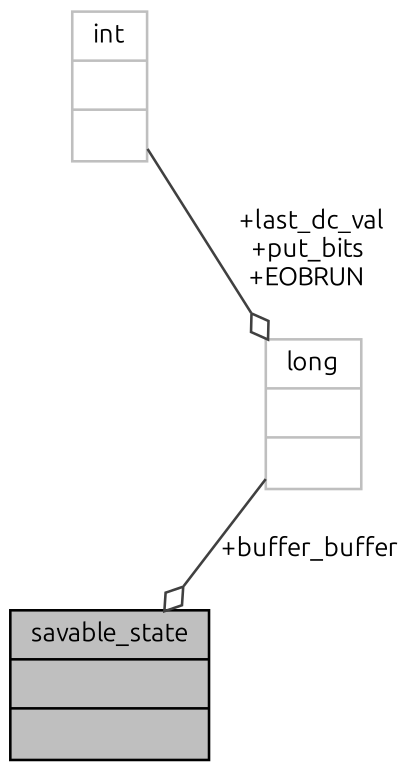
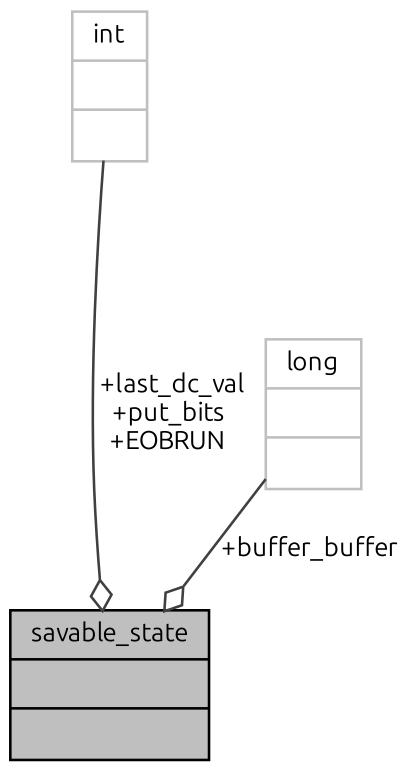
(199, 231) -> (93, 370)
